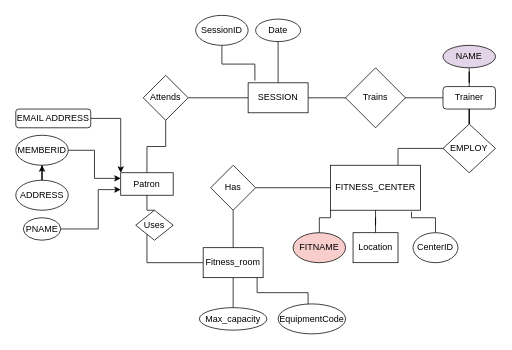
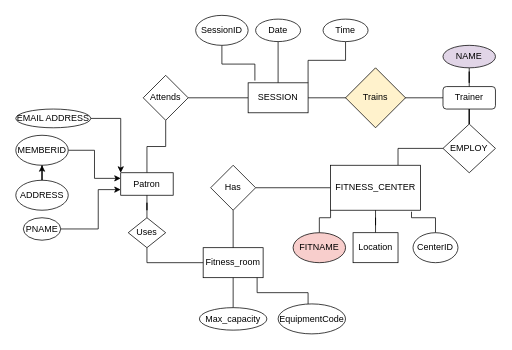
none -> (345, 30)
none -> (325, 60)
(375, 98) -> (375, 98)
(53, 119) -> (53, 119)
(154, 225) -> (147, 233)
